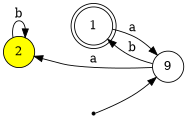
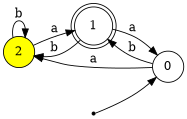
none -> (49, 38)
none -> (63, 53)
(168, 67) -> (168, 67)
